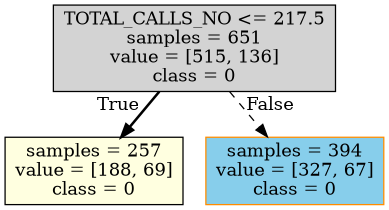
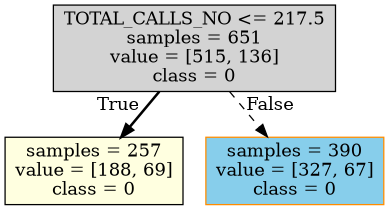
(295, 171) -> (295, 171)
